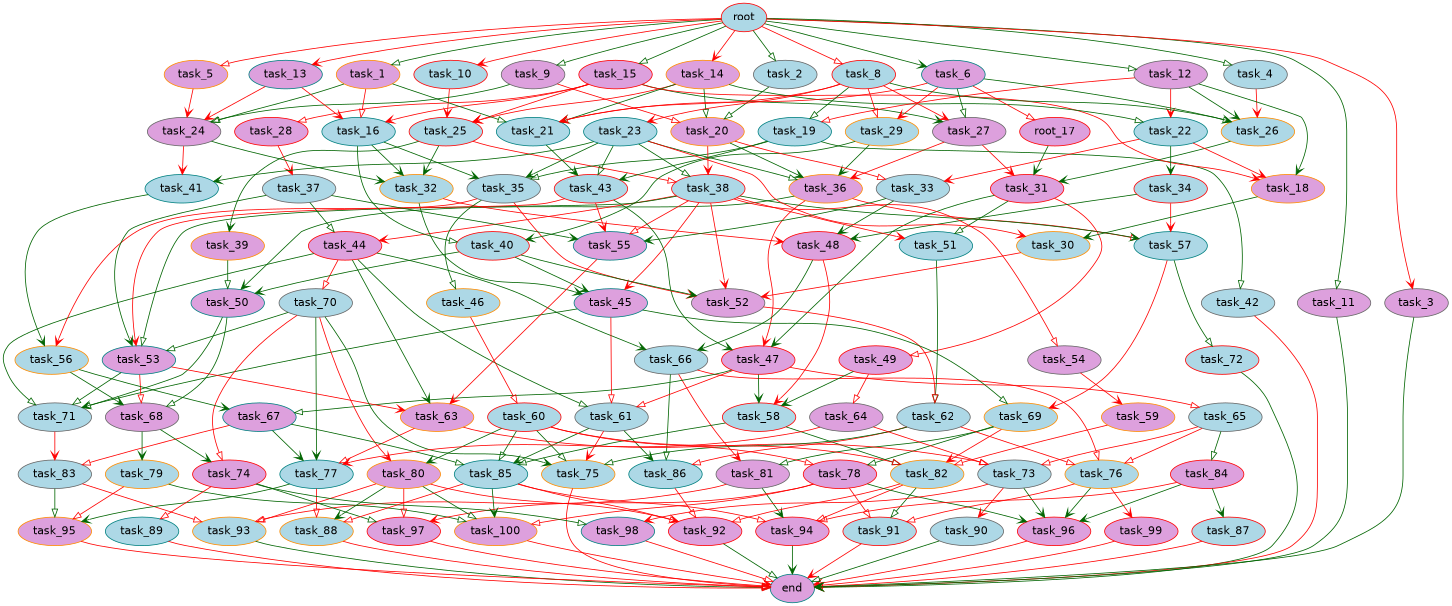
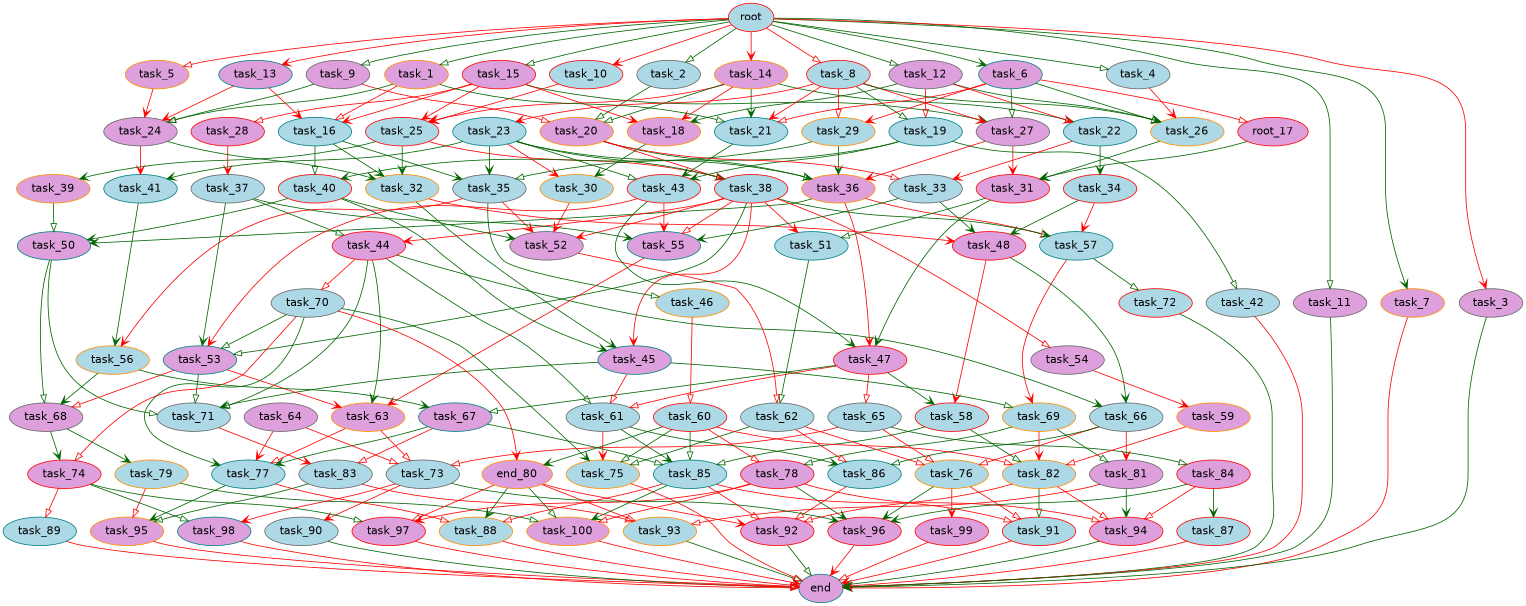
(1226, 158) -> (721, 95)
none -> (1413, 303)
(876, 360) -> none
(404, 474) -> (517, 474)
